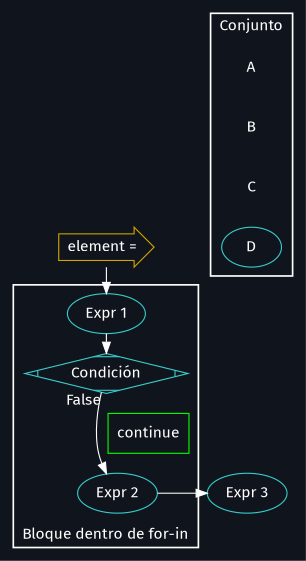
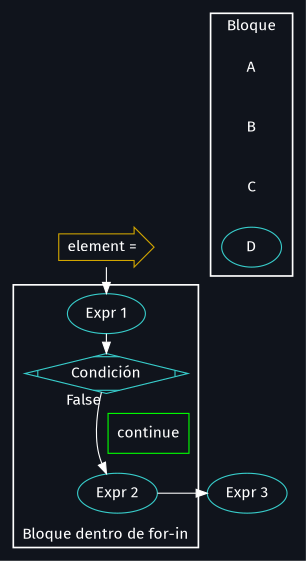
(252, 26) -> (252, 26)
